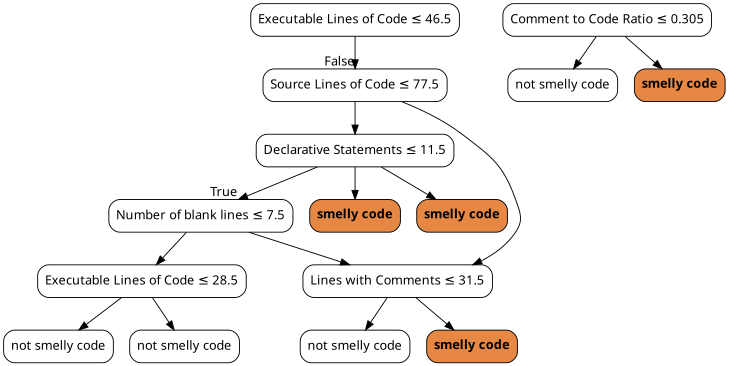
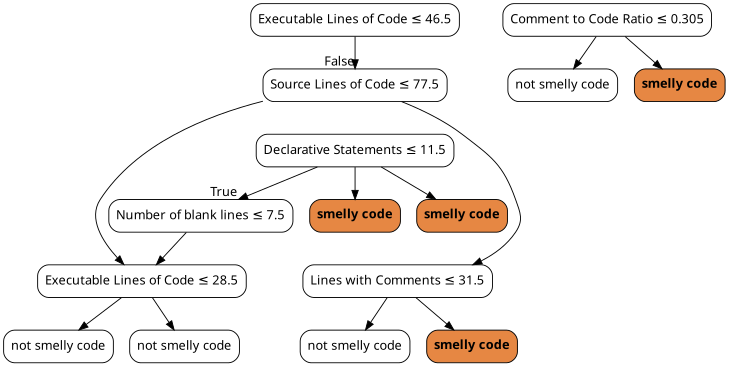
(355, 113) -> (145, 154)
(295, 247) -> none
